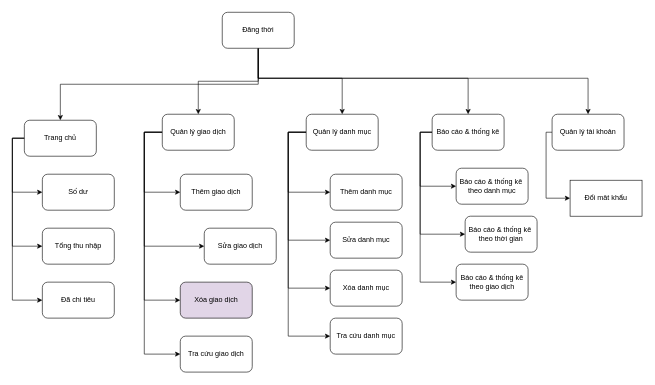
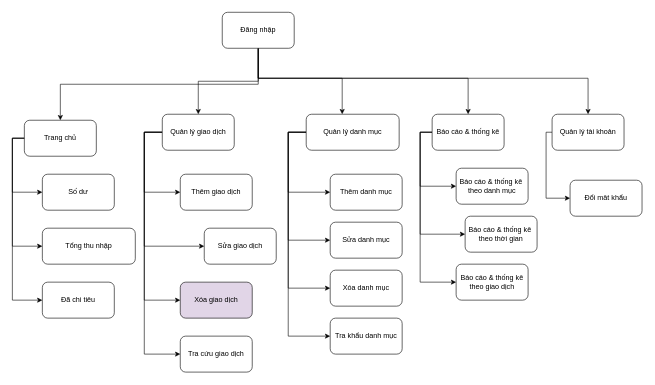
(258, 30) -> (258, 30)
(342, 132) -> (353, 132)
(606, 198) -> (606, 198)
(78, 246) -> (89, 246)
(366, 336) -> (366, 336)
